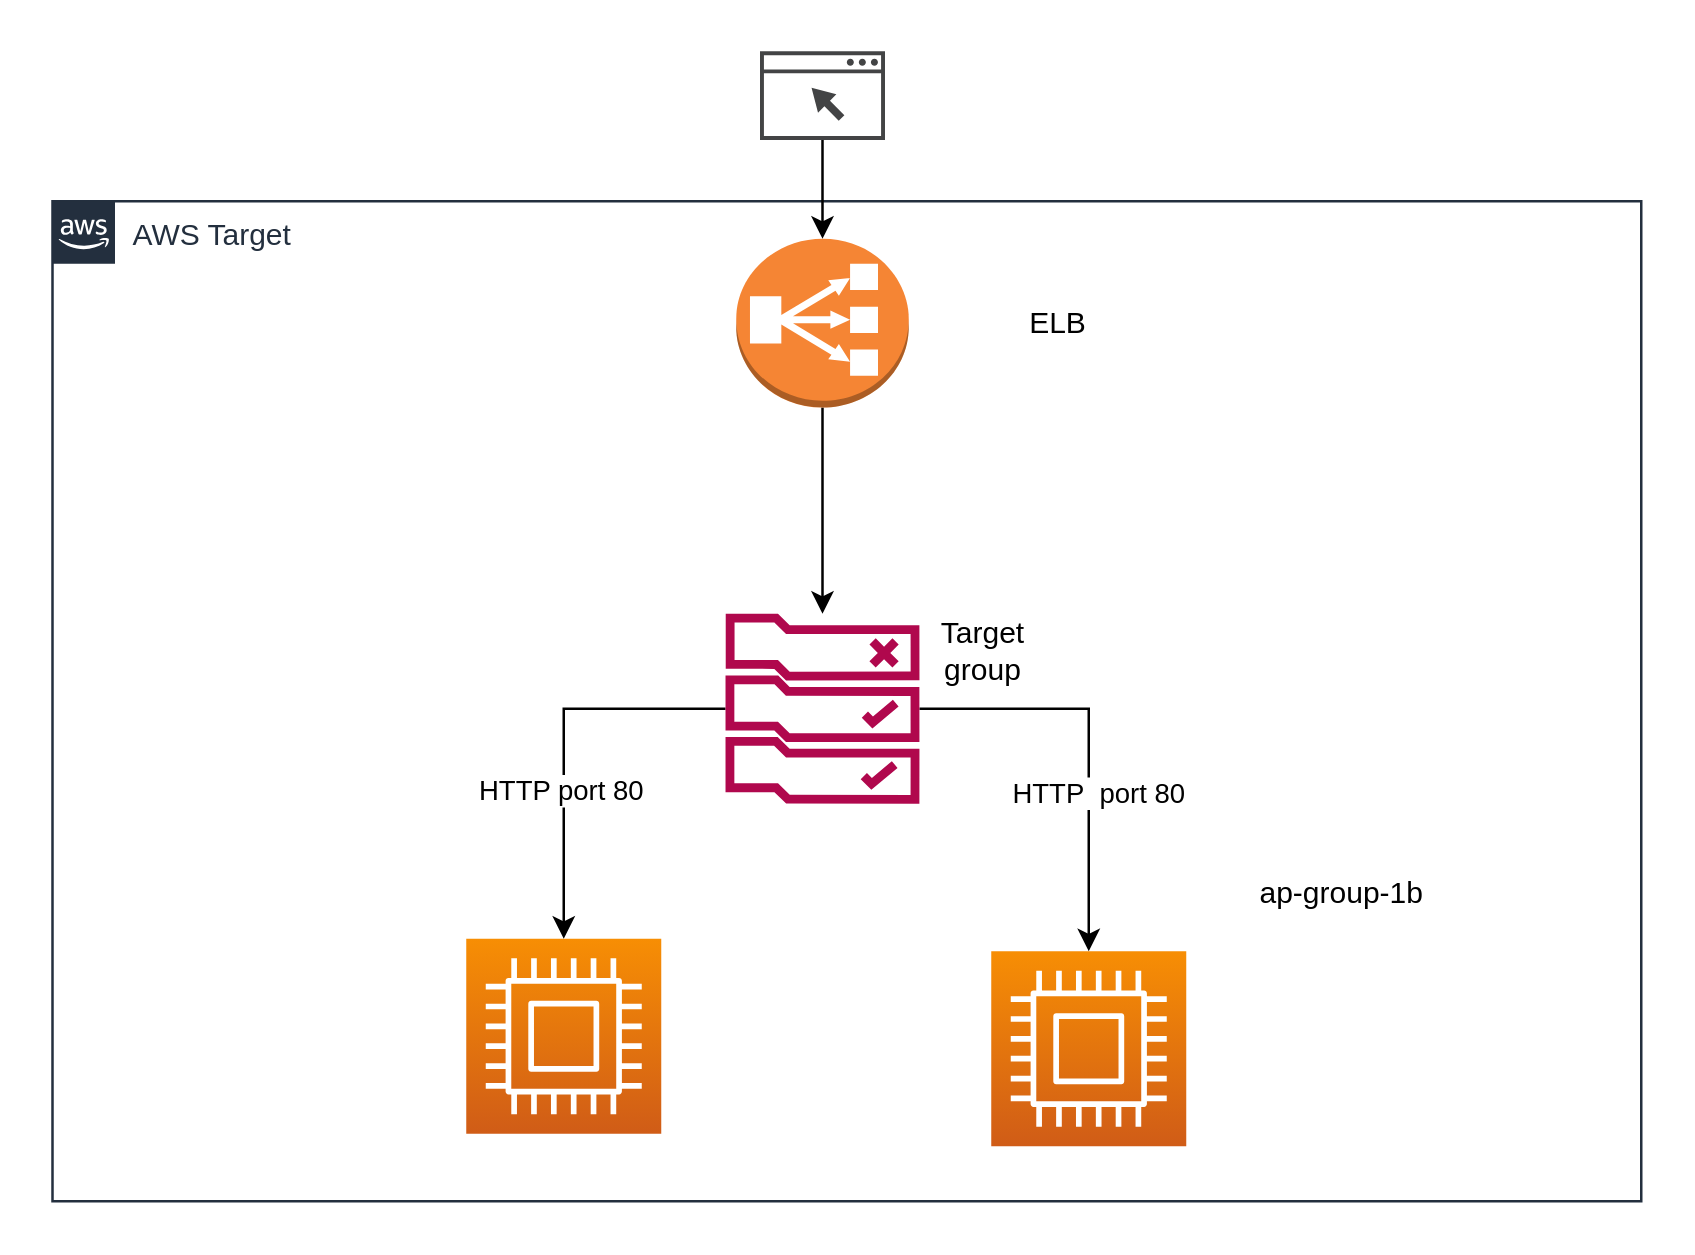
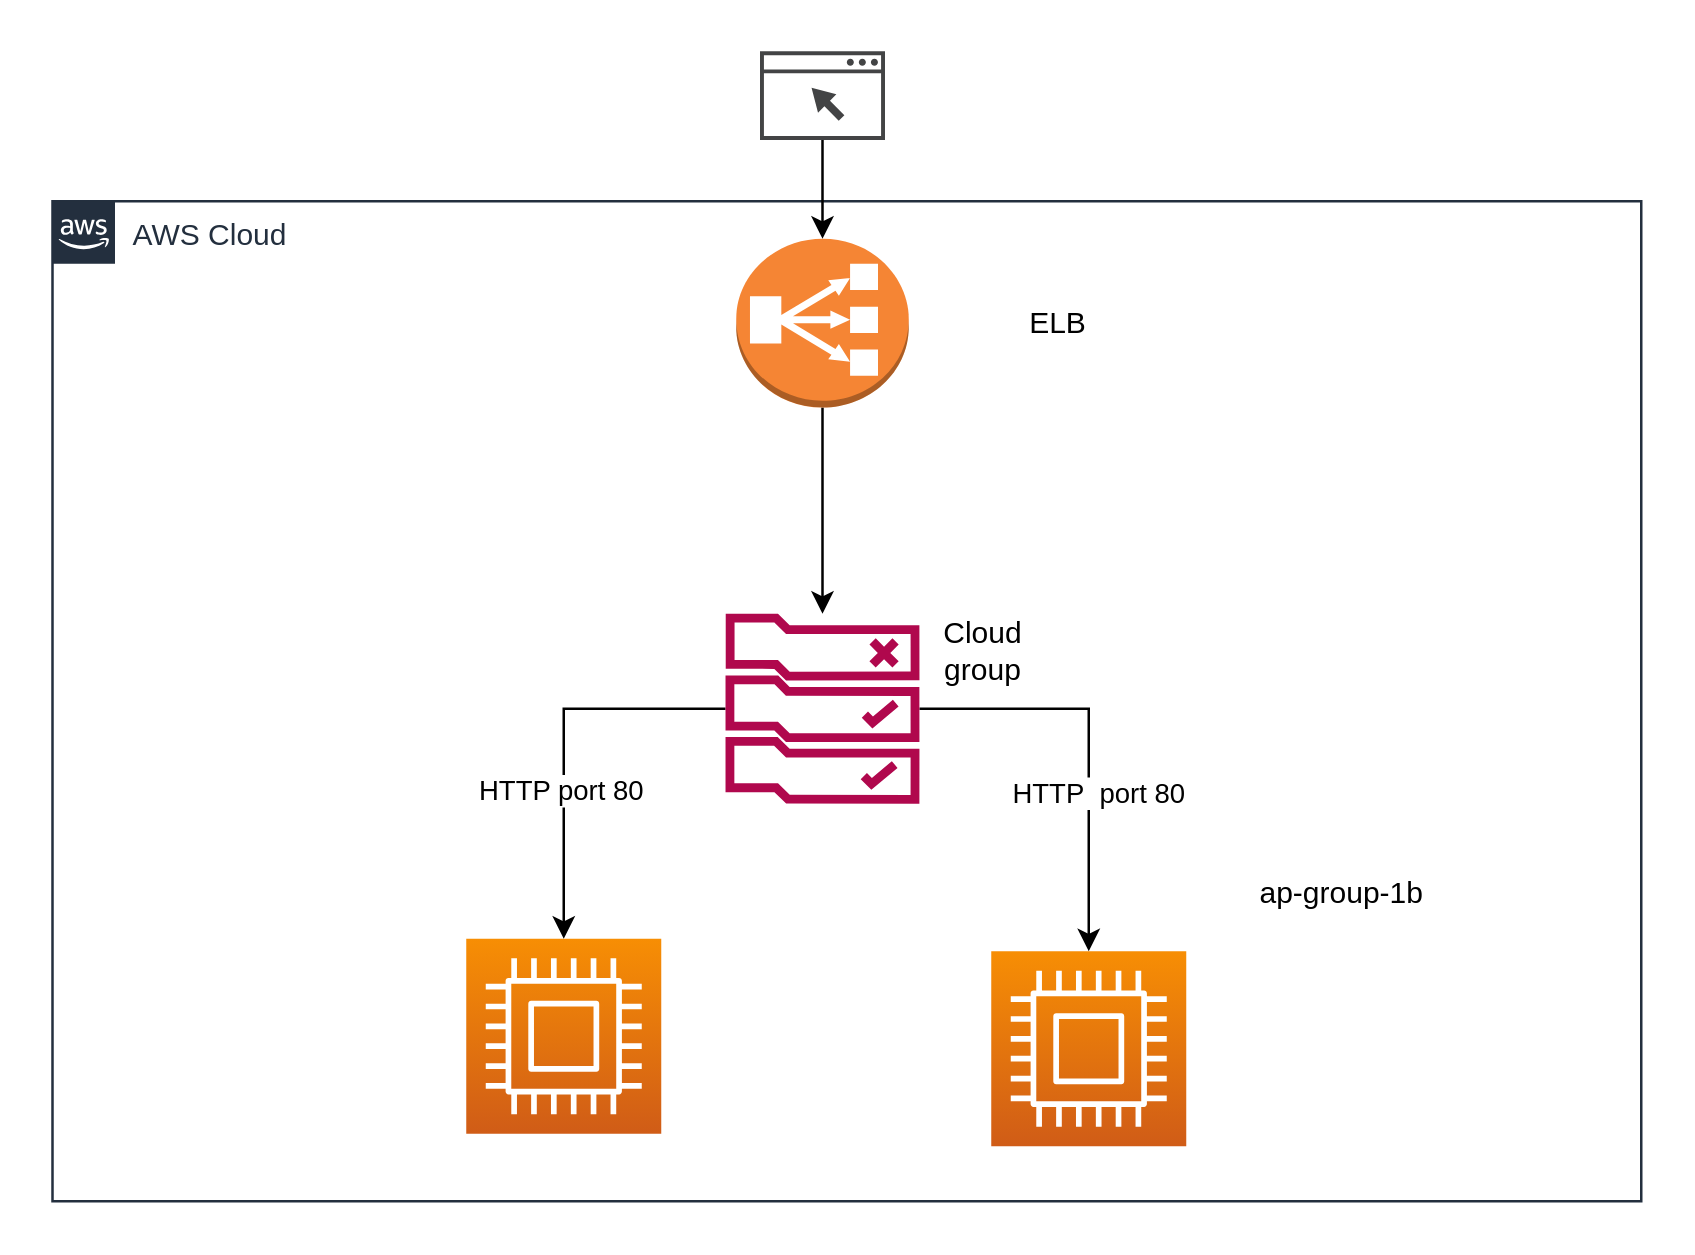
(214, 237) -> (202, 237)
(984, 651) -> (984, 651)
